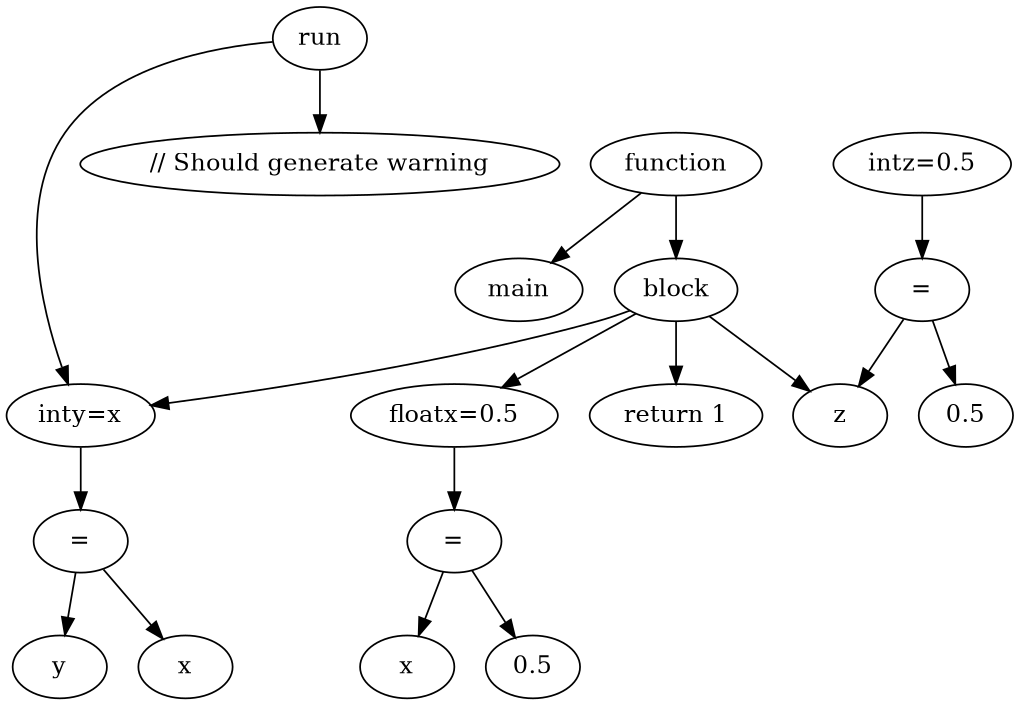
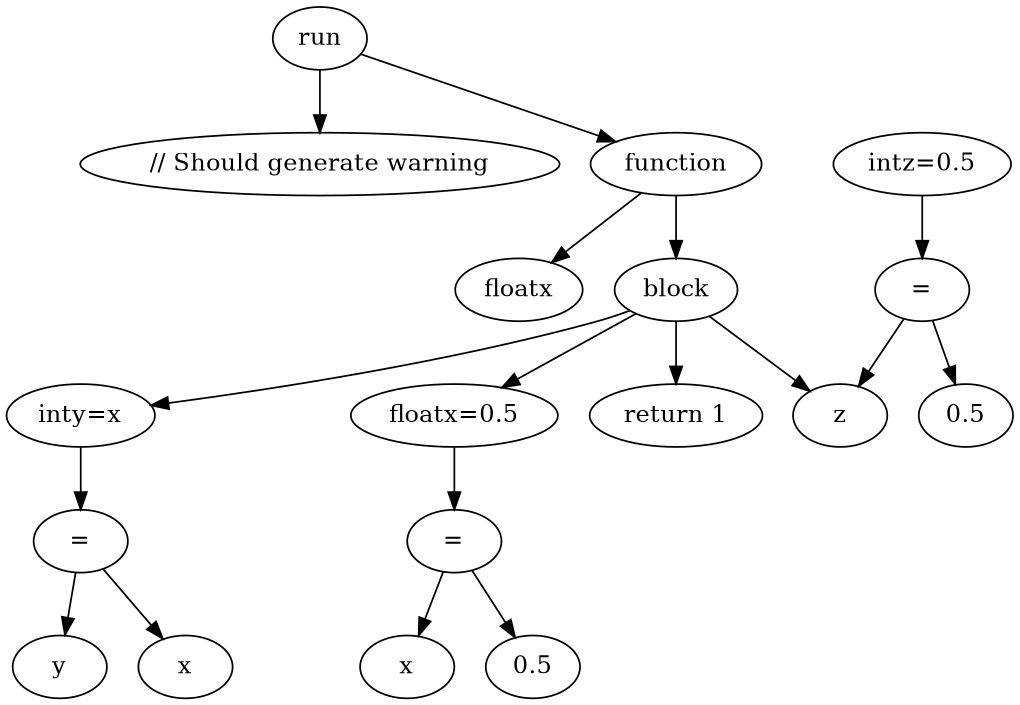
(63, 137) -> (480, 95)
(519, 290) -> (519, 290)
